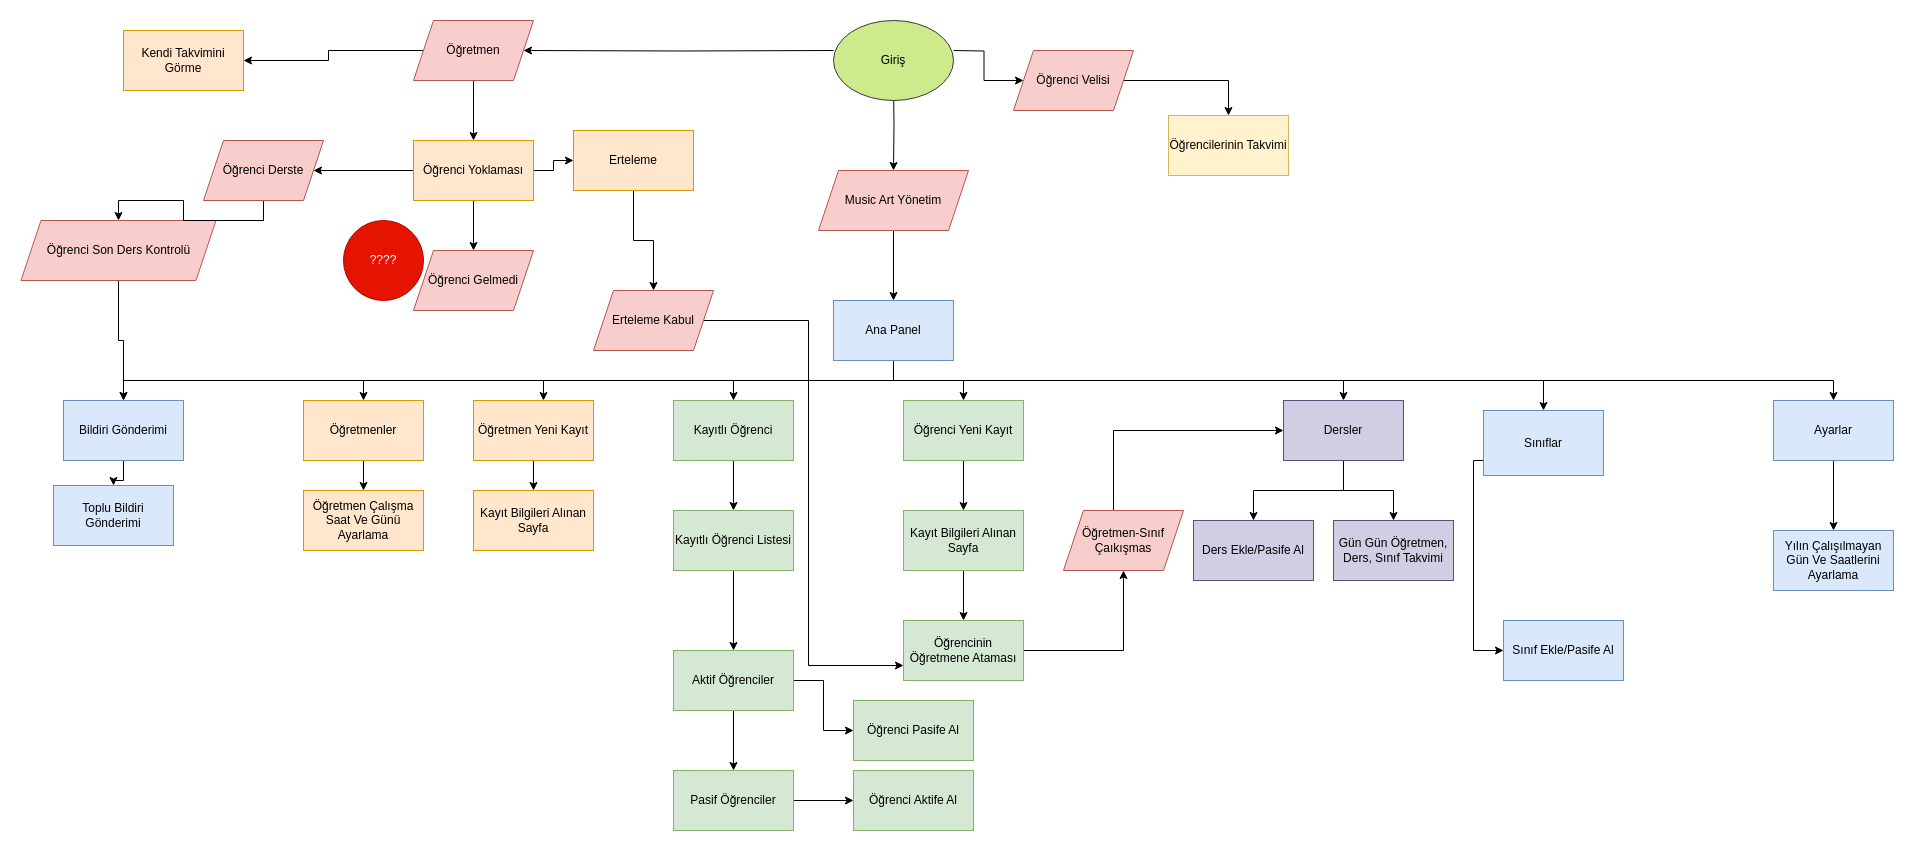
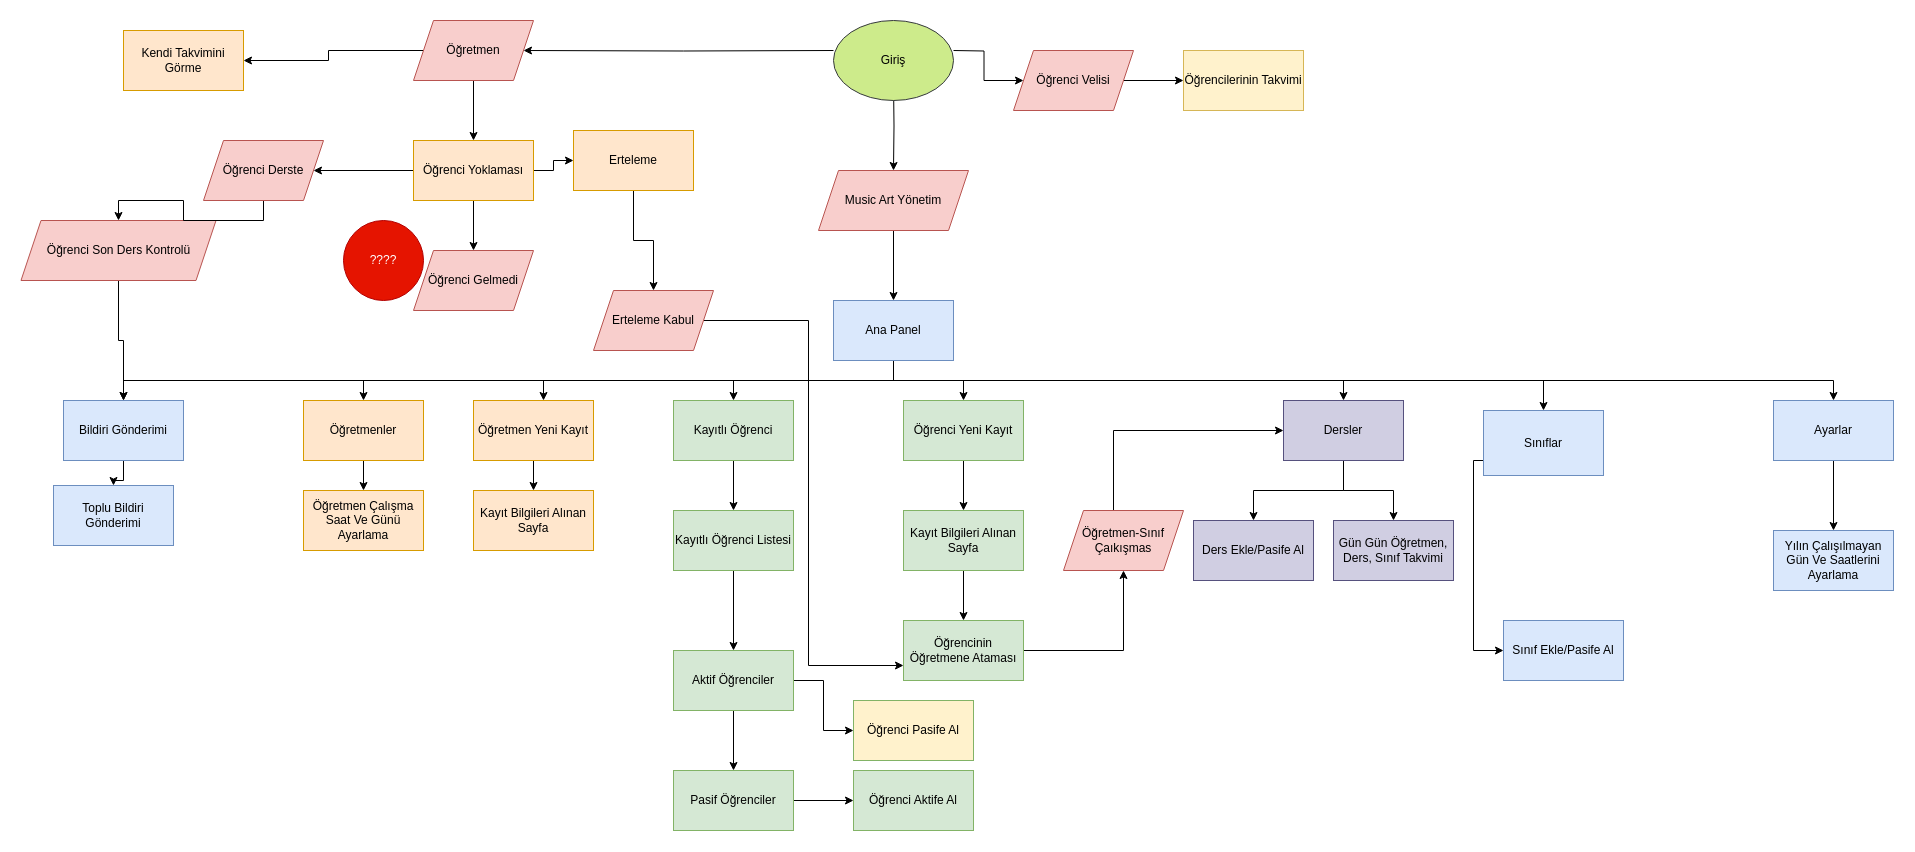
(1229, 146) -> (1244, 81)
(914, 731) -> (914, 731)
